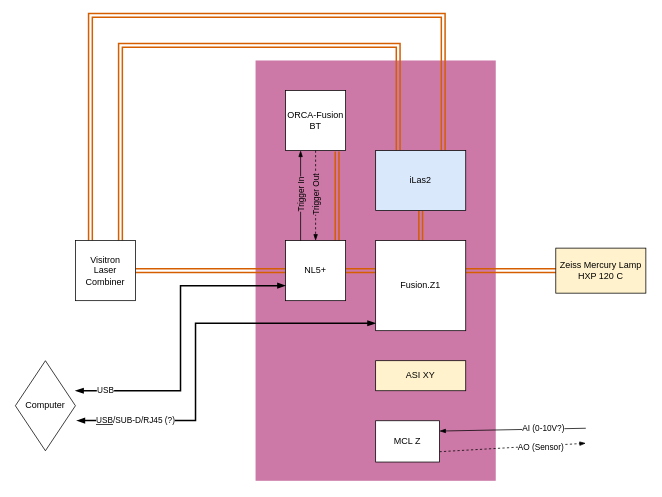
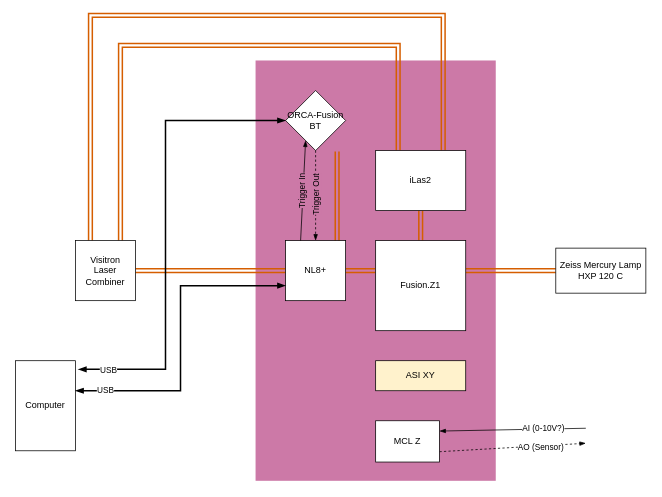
(315, 120) -> (315, 120)
(420, 180) -> (420, 180)
none -> (165, 228)
(315, 270) -> (315, 270)
(600, 270) -> (600, 270)
(195, 341) -> none
(45, 405) -> (45, 405)
